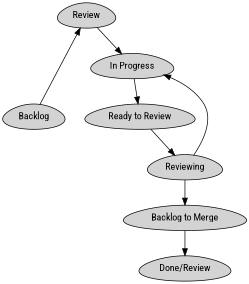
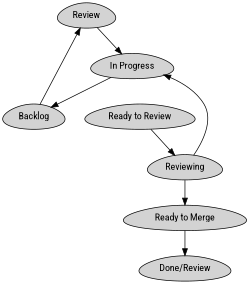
(136, 88) -> (84, 91)
(185, 218) -> (185, 218)
